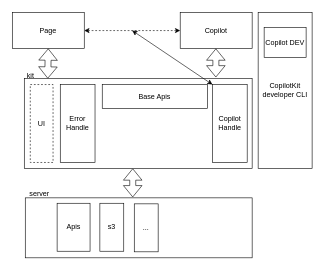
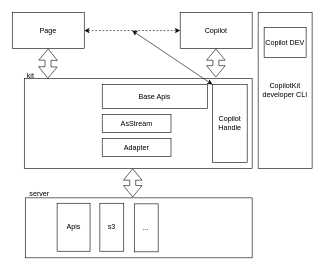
(42, 123) -> none
(78, 123) -> none
none -> (137, 123)
none -> (137, 147)
